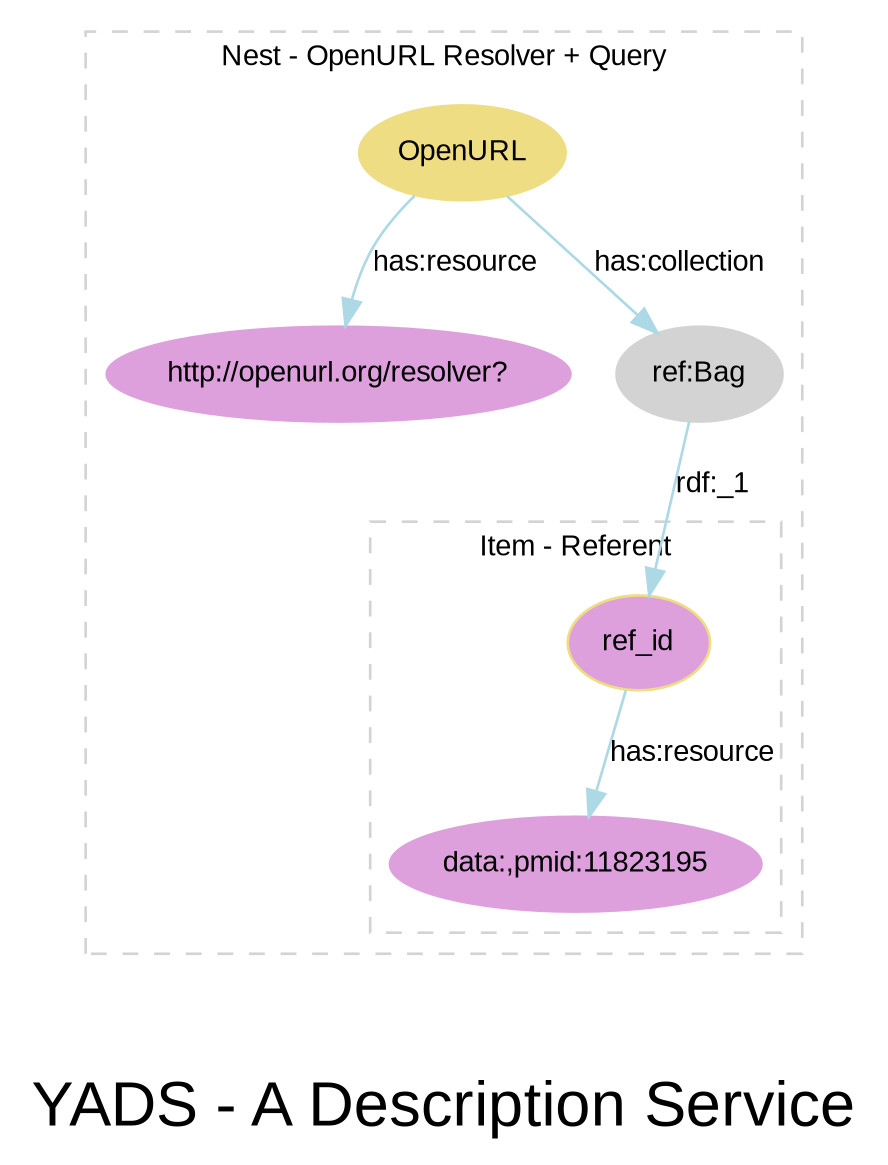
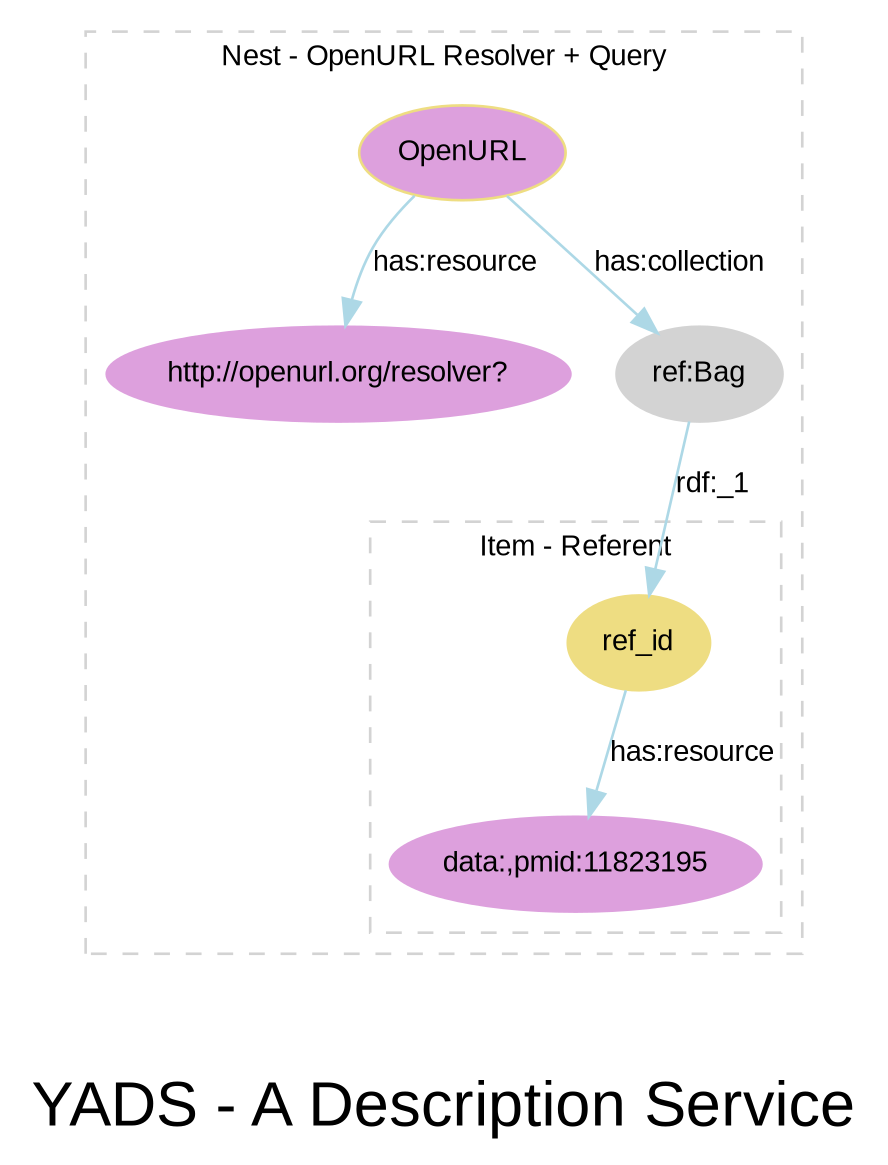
(462, 153) -> (462, 153)
(639, 643) -> (639, 643)
